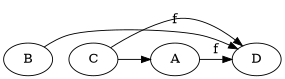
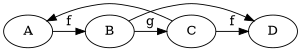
none -> (146, 31)
(211, 59) -> (64, 31)
